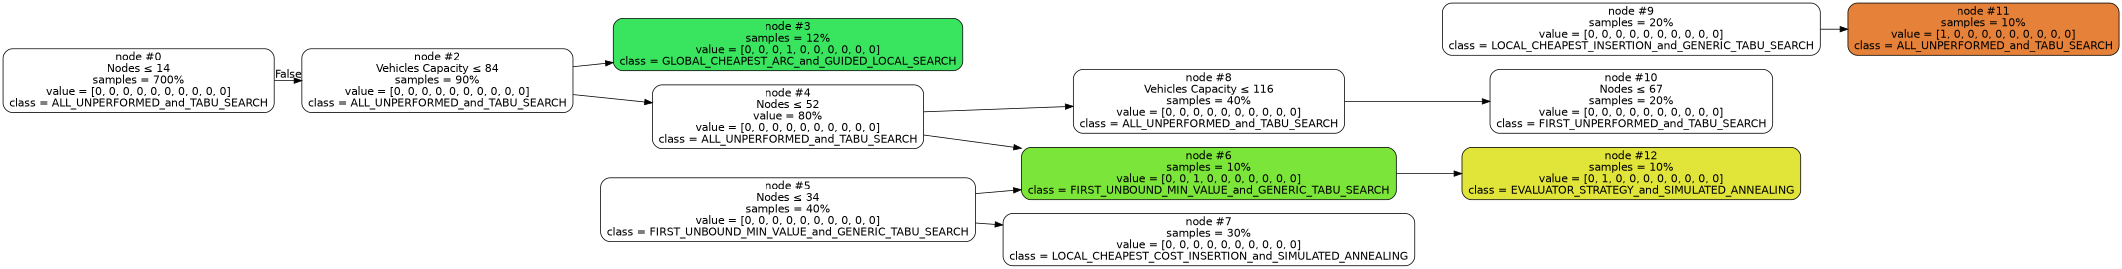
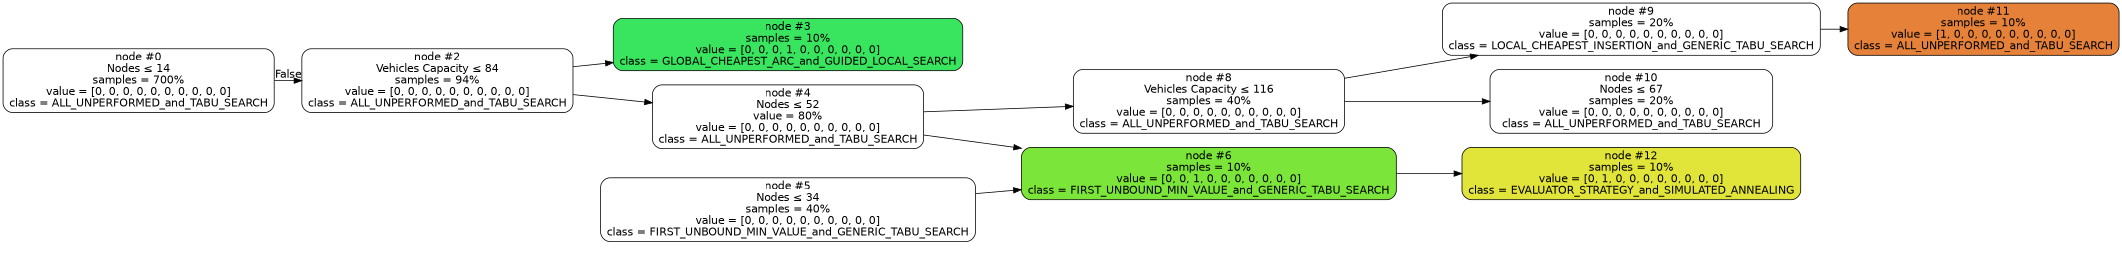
(788, 38) -> (788, 38)
none -> (1408, 67)
(437, 80) -> (437, 80)
(1631, 124) -> (1631, 124)
(1209, 240) -> none
